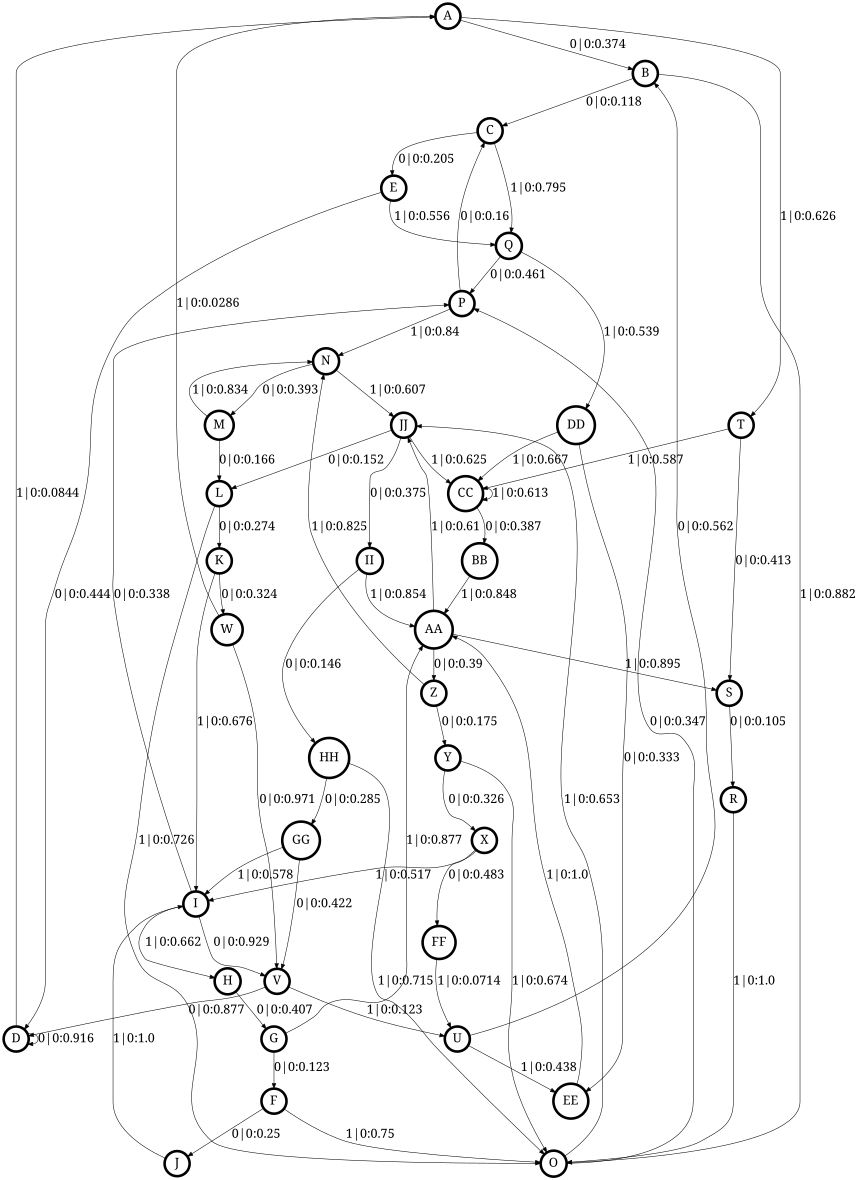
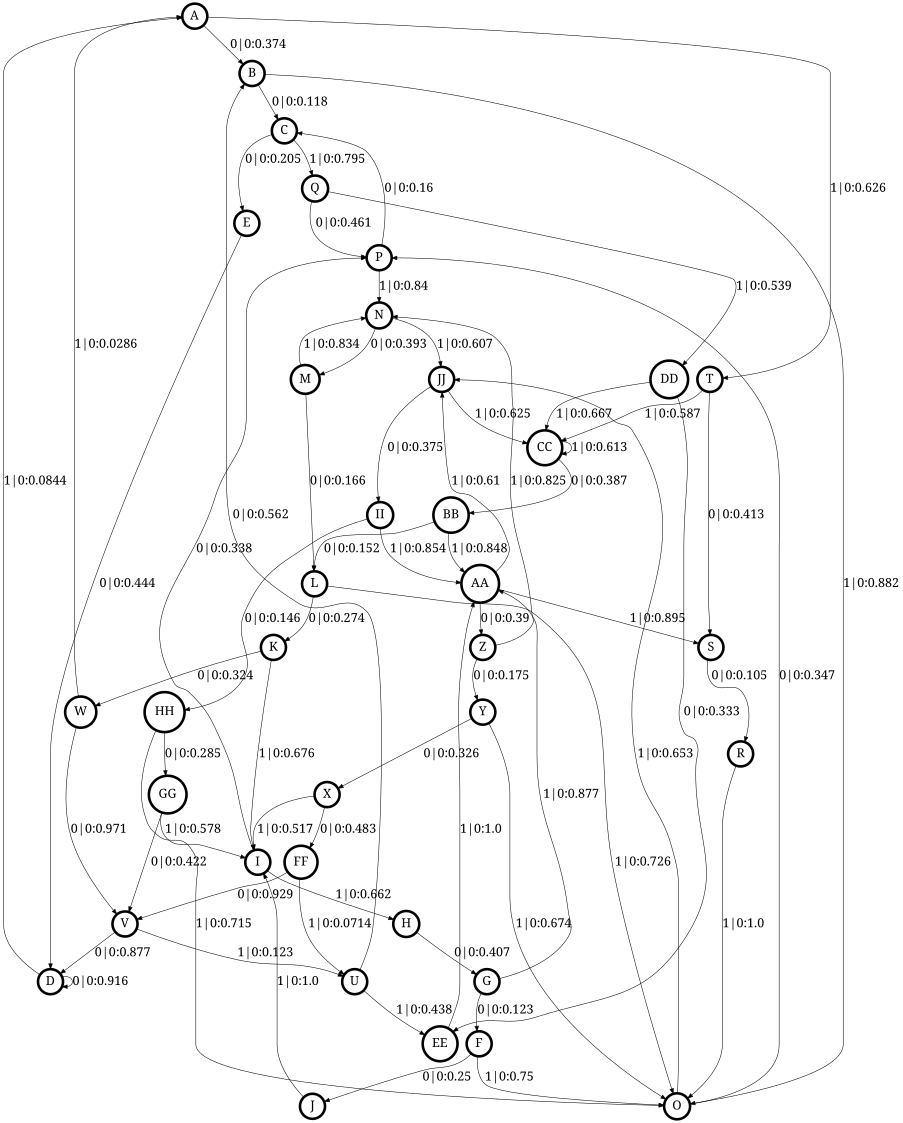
(429, 237) -> none
(318, 457) -> (366, 534)
(216, 961) -> (215, 895)
